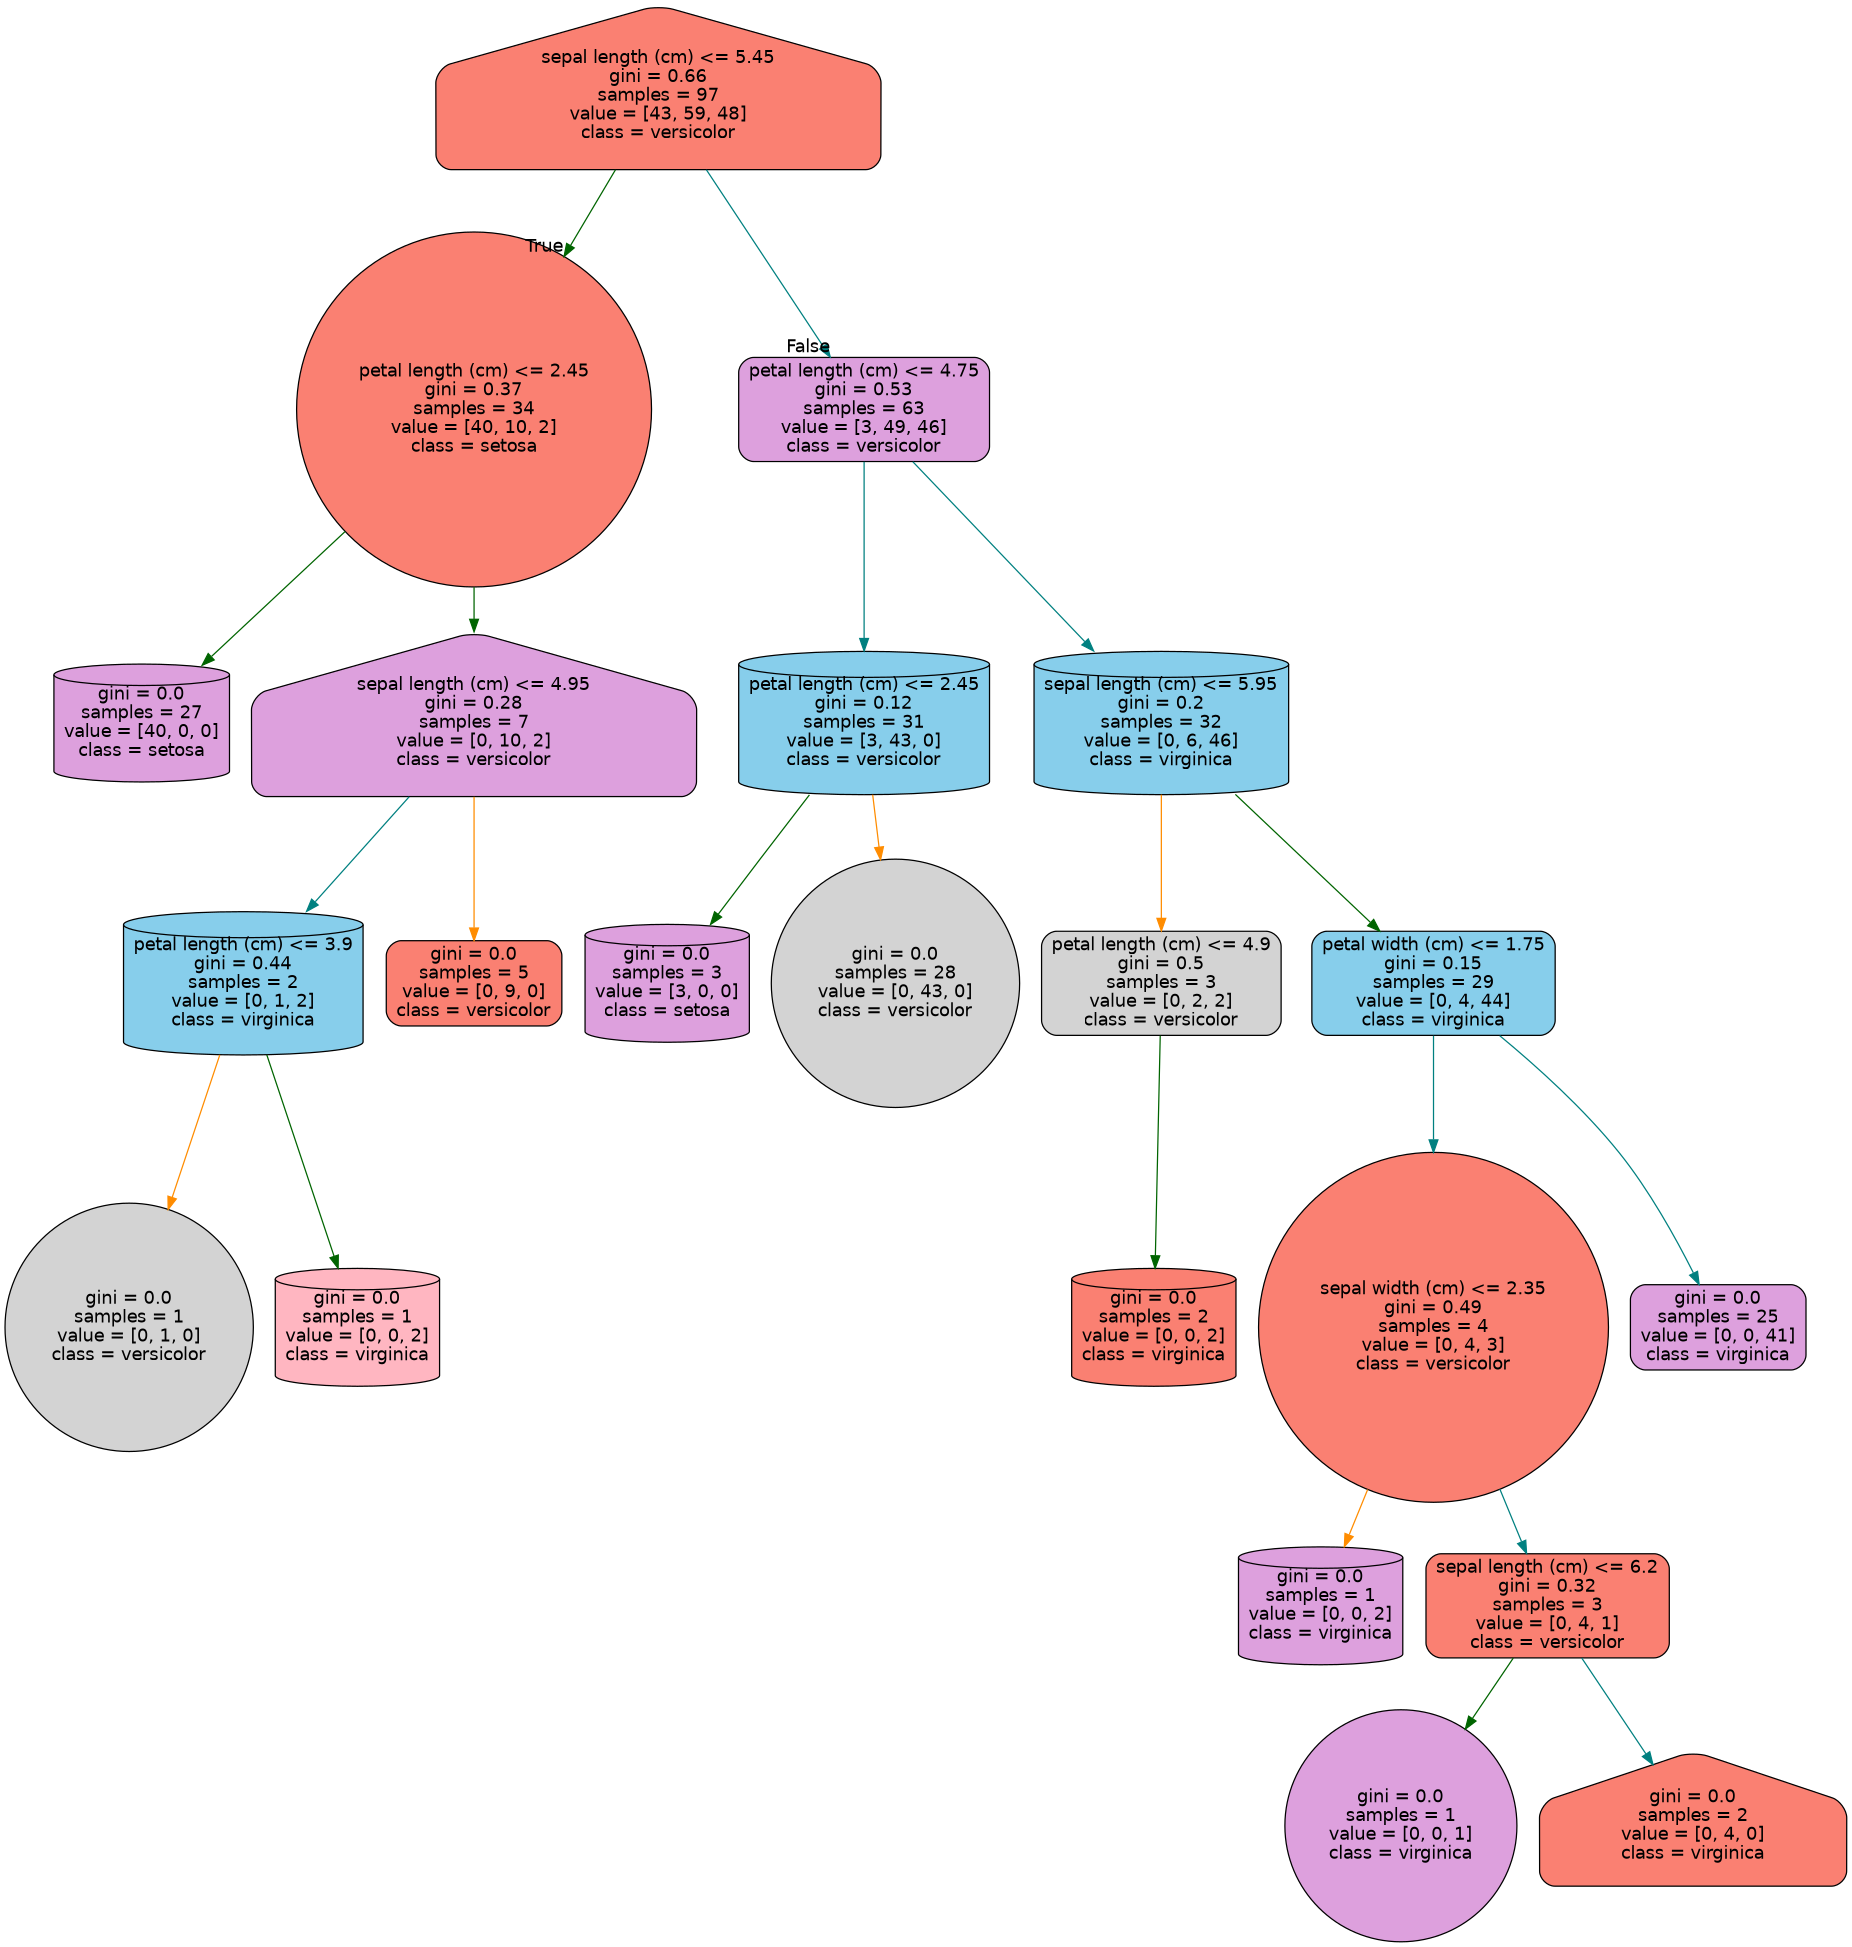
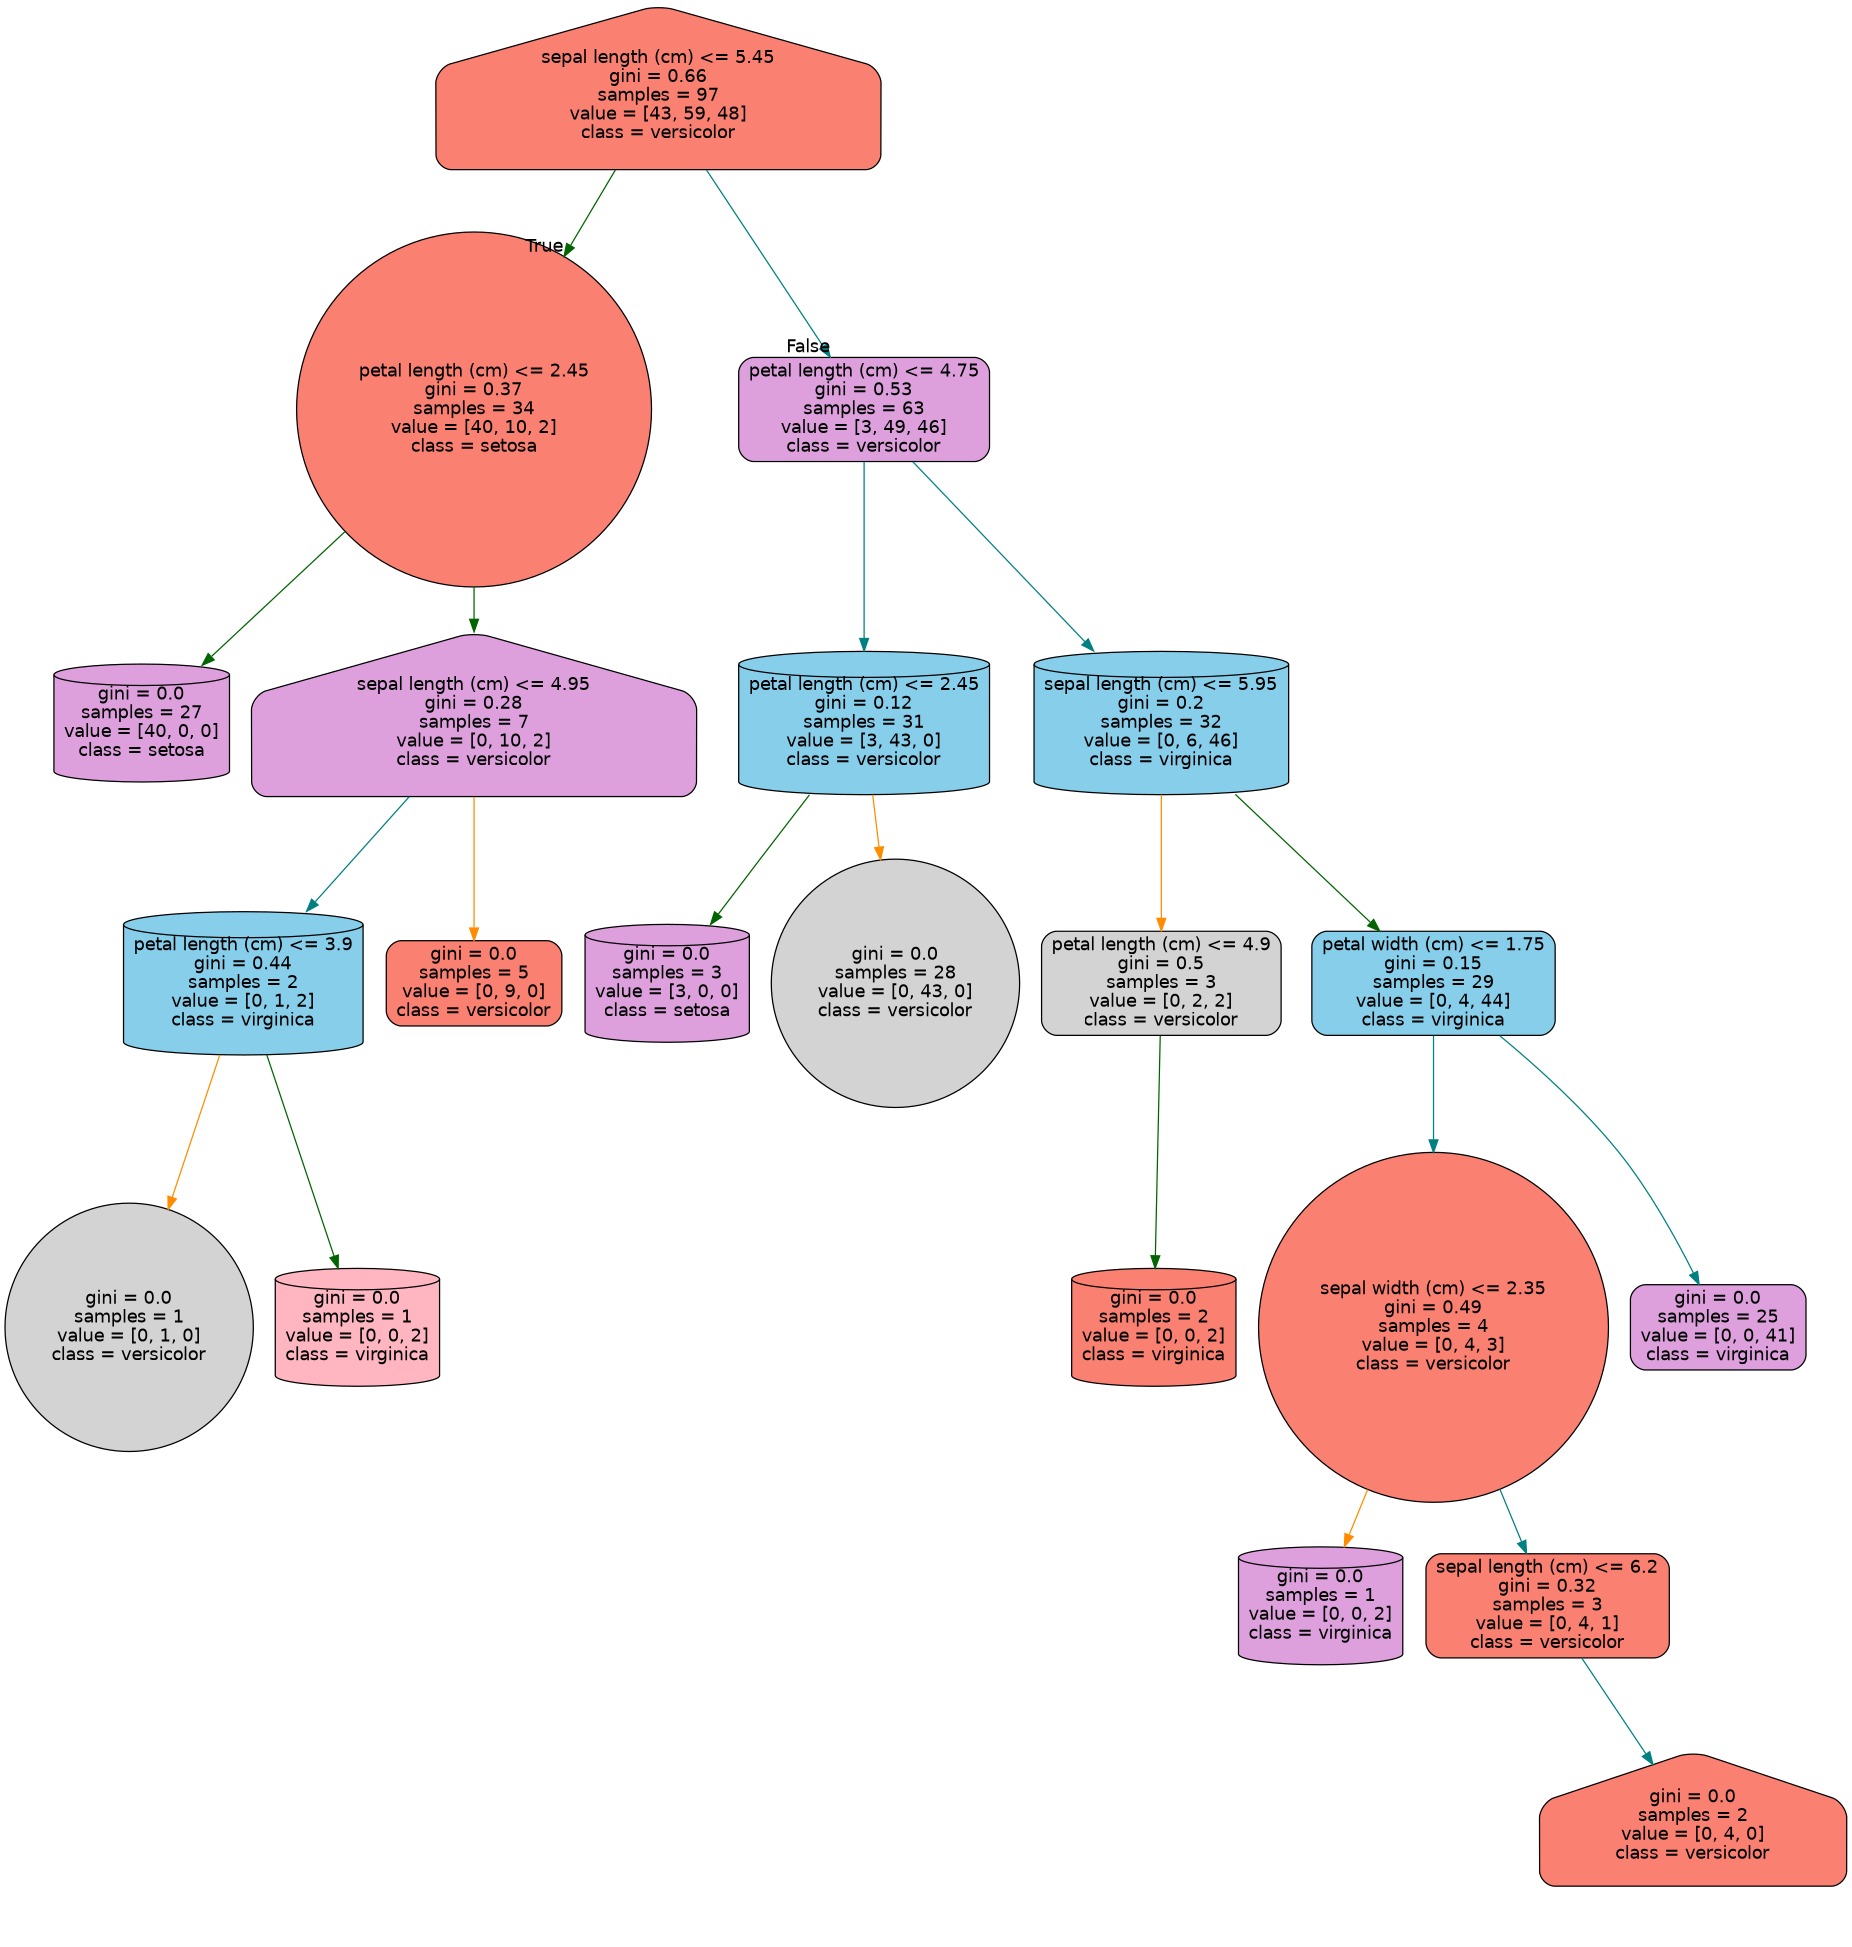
(1401, 1826) -> none
(1693, 1826) -> (1693, 1826)
